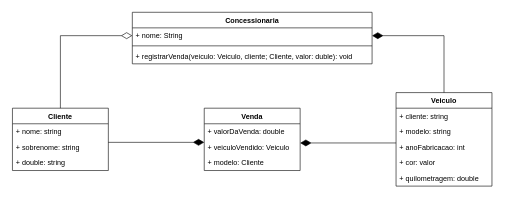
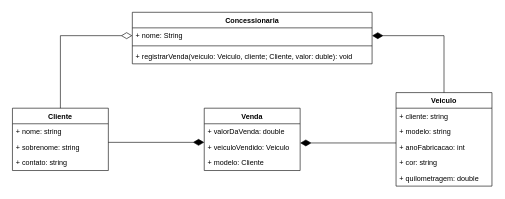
(43, 163) -> (46, 163)
(420, 163) -> (422, 163)
